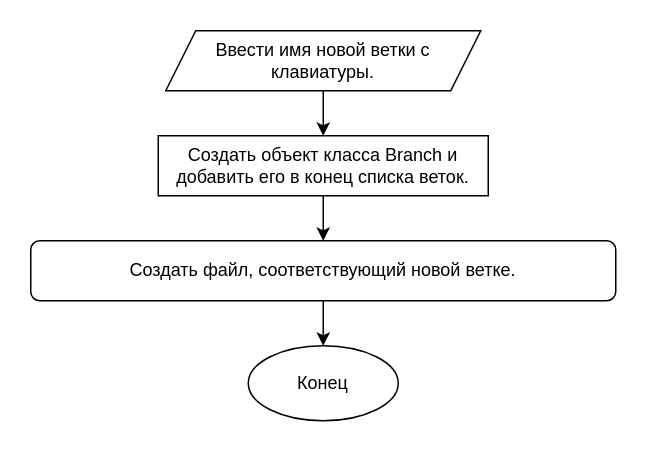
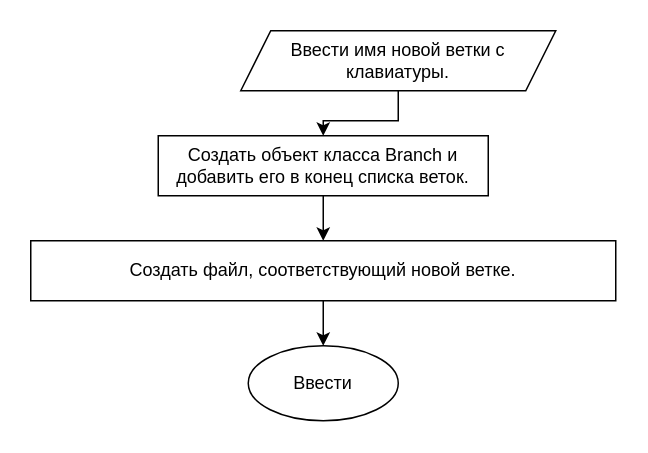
(323, 61) -> (398, 61)
(323, 271) -> (323, 271)
(323, 383) -> (323, 383)
